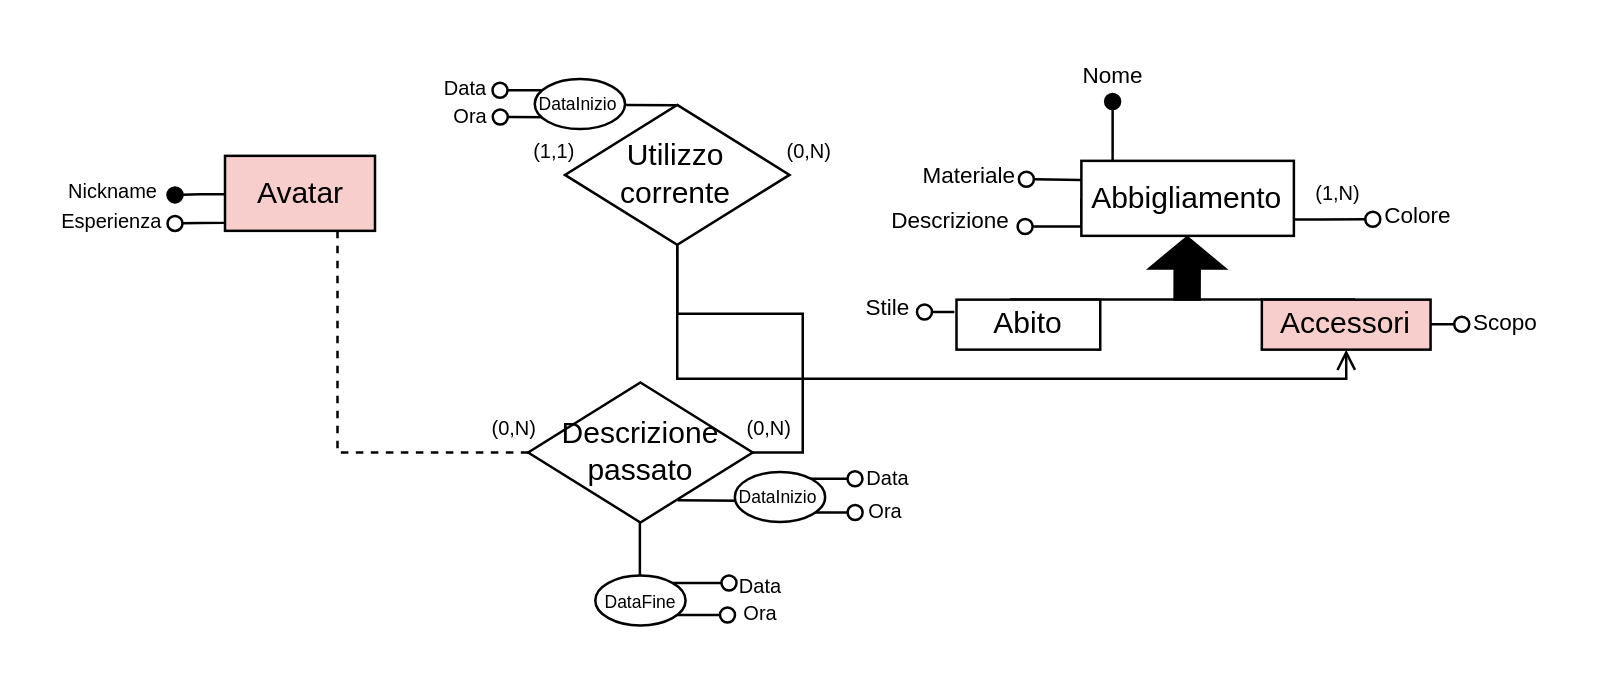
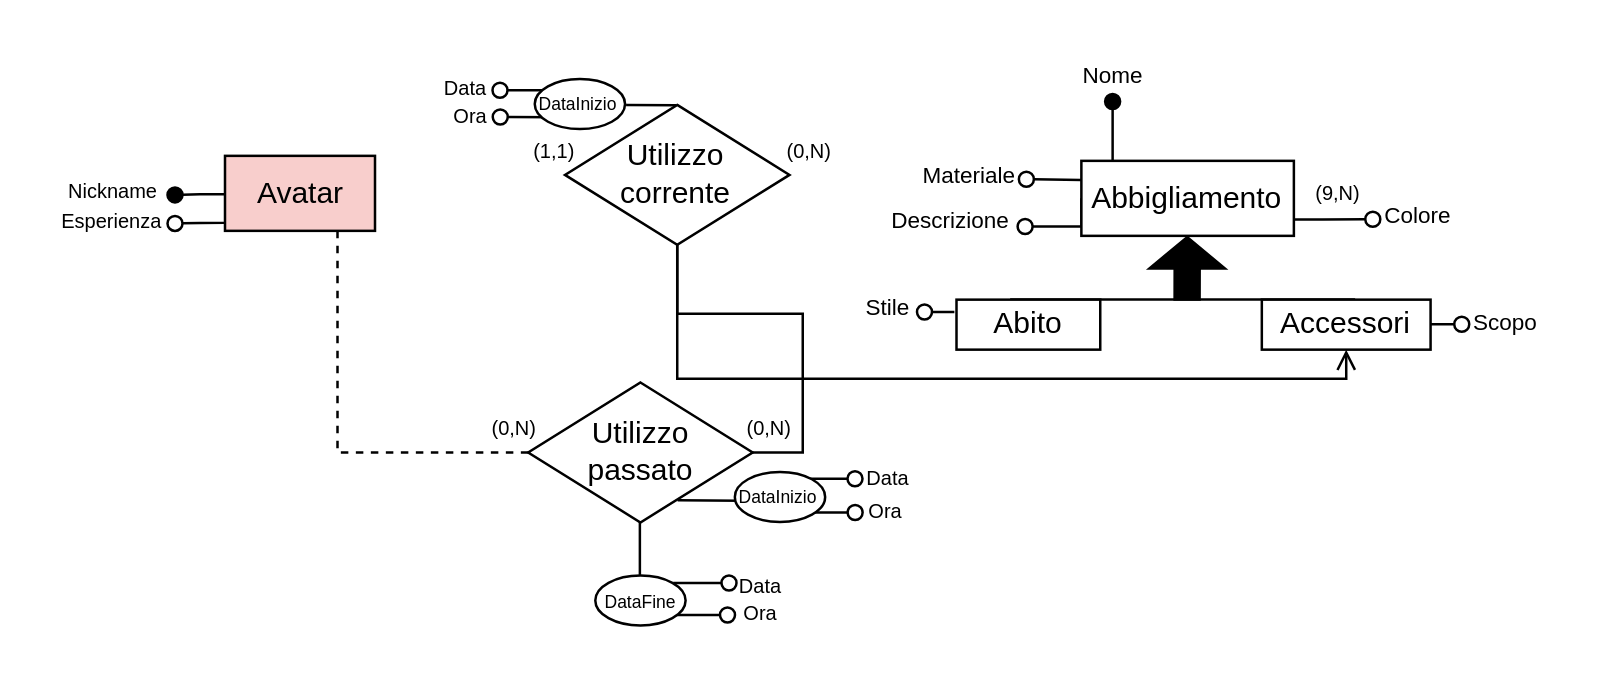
(1339, 191) -> (1339, 191)
(1346, 325) -> (1346, 325)
(641, 451) -> (641, 451)
